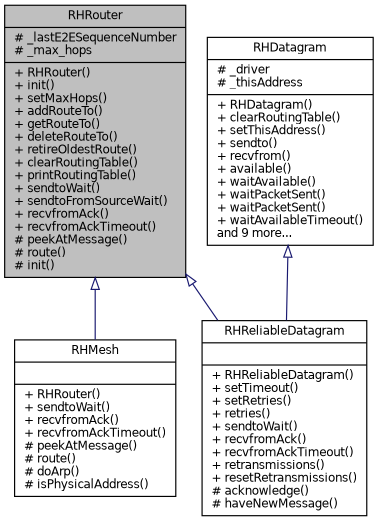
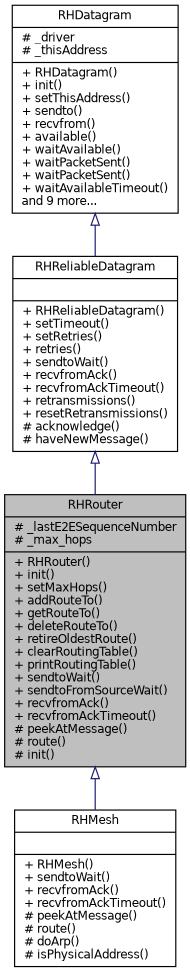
(279, 118) -> (42, 86)
(205, 302) -> (95, 479)
(62, 395) -> (59, 865)
